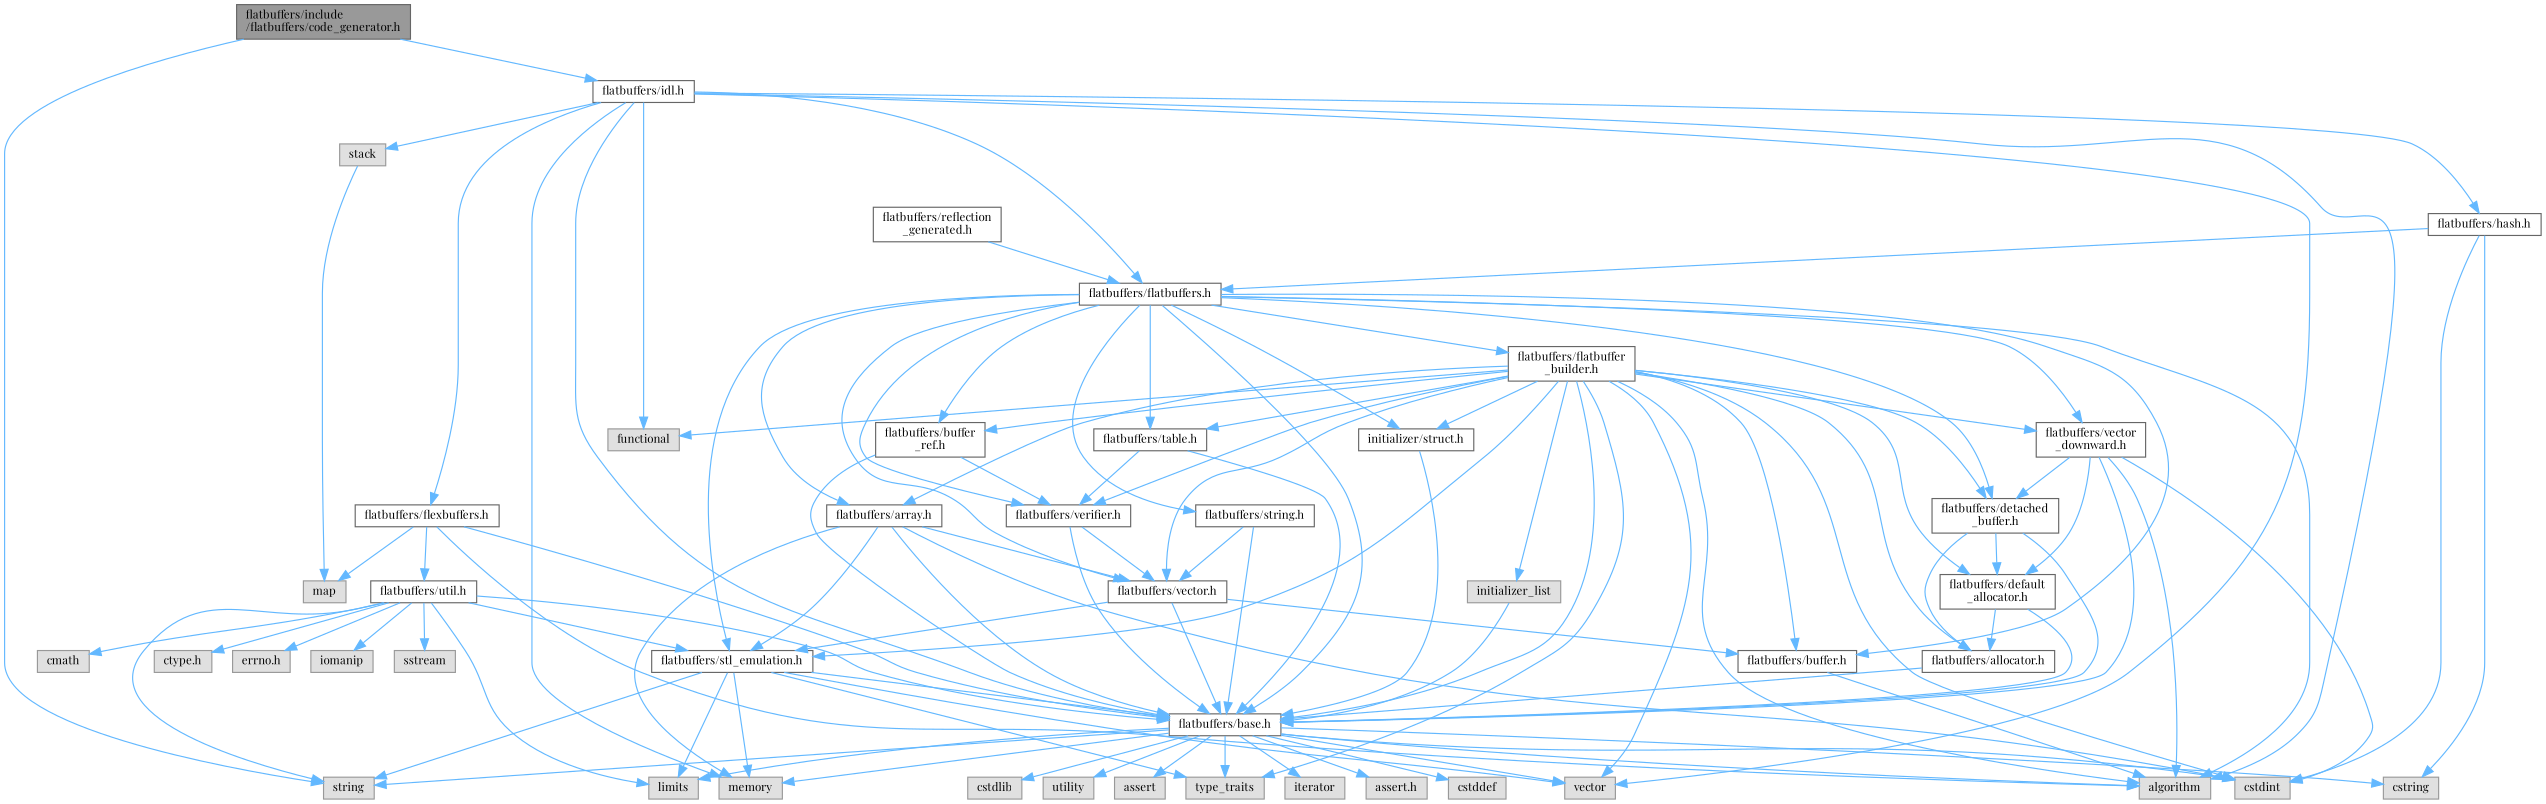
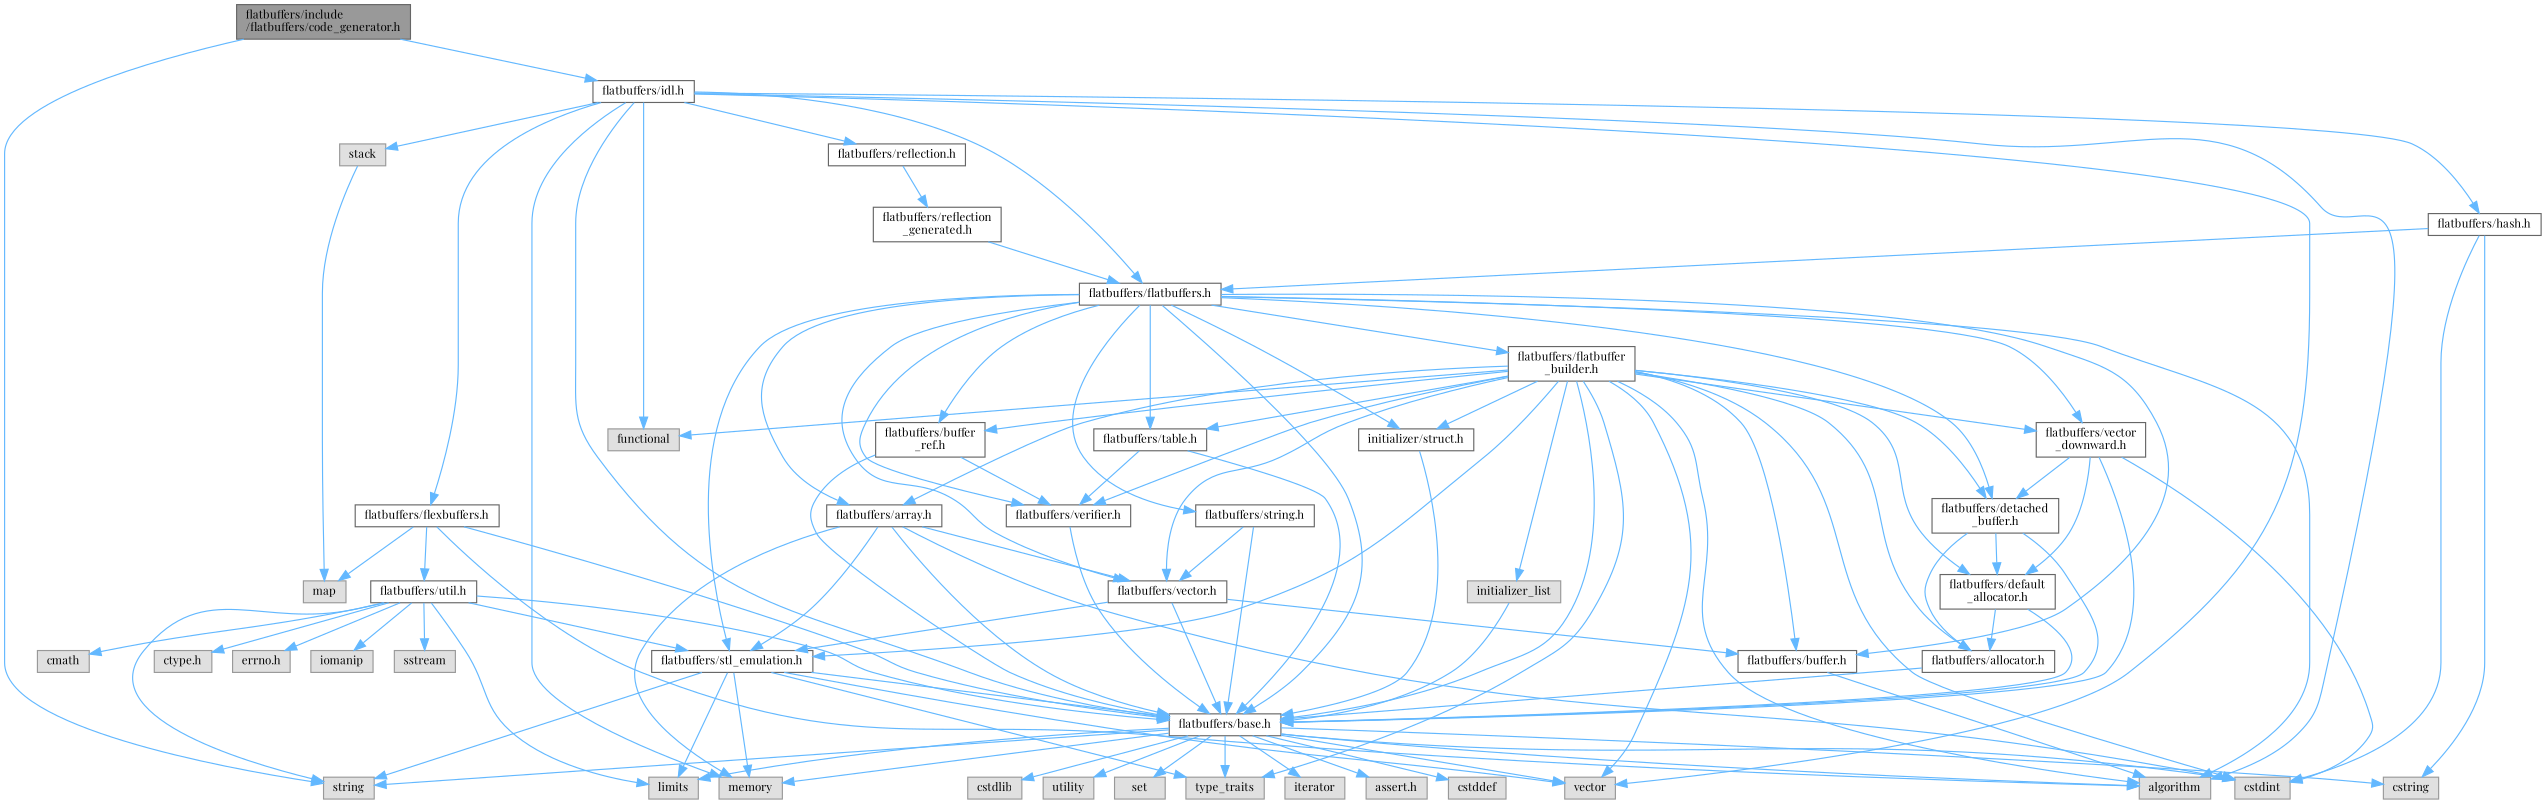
none -> (897, 155)
(1113, 550) -> none
(2167, 605) -> none
(1140, 788) -> (1140, 788)
